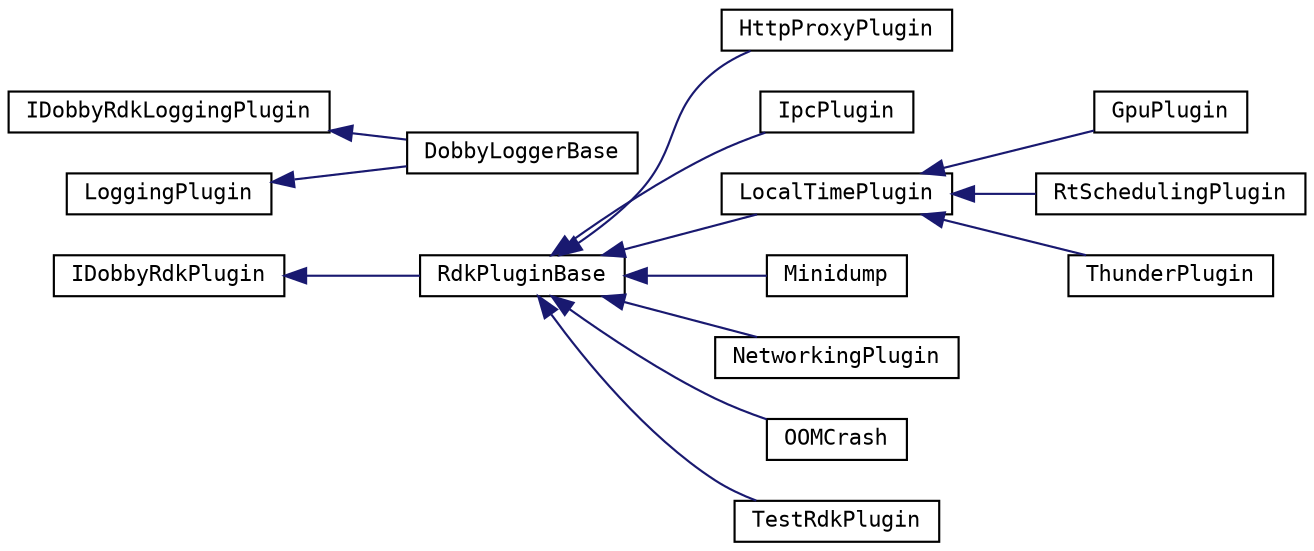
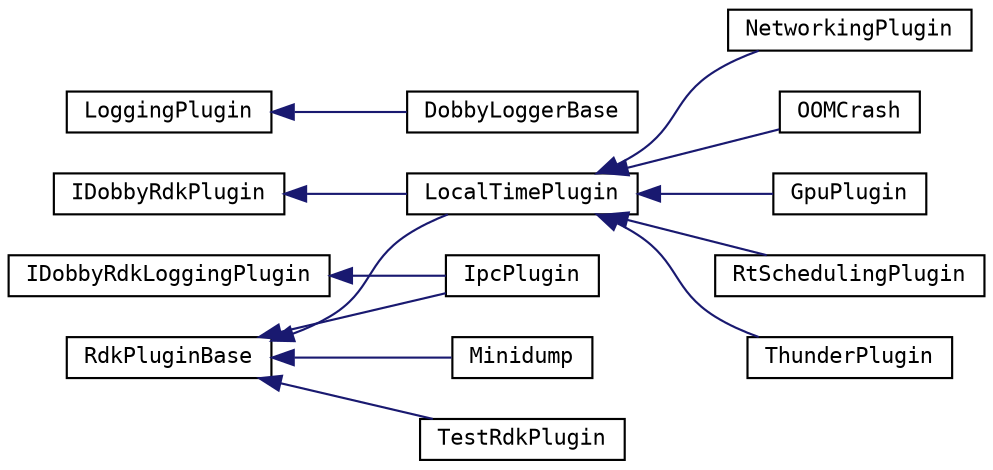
(837, 30) -> none
(379, 136) -> (399, 276)
(363, 276) -> (357, 194)
(691, 320) -> (683, 101)
(664, 371) -> (703, 149)
